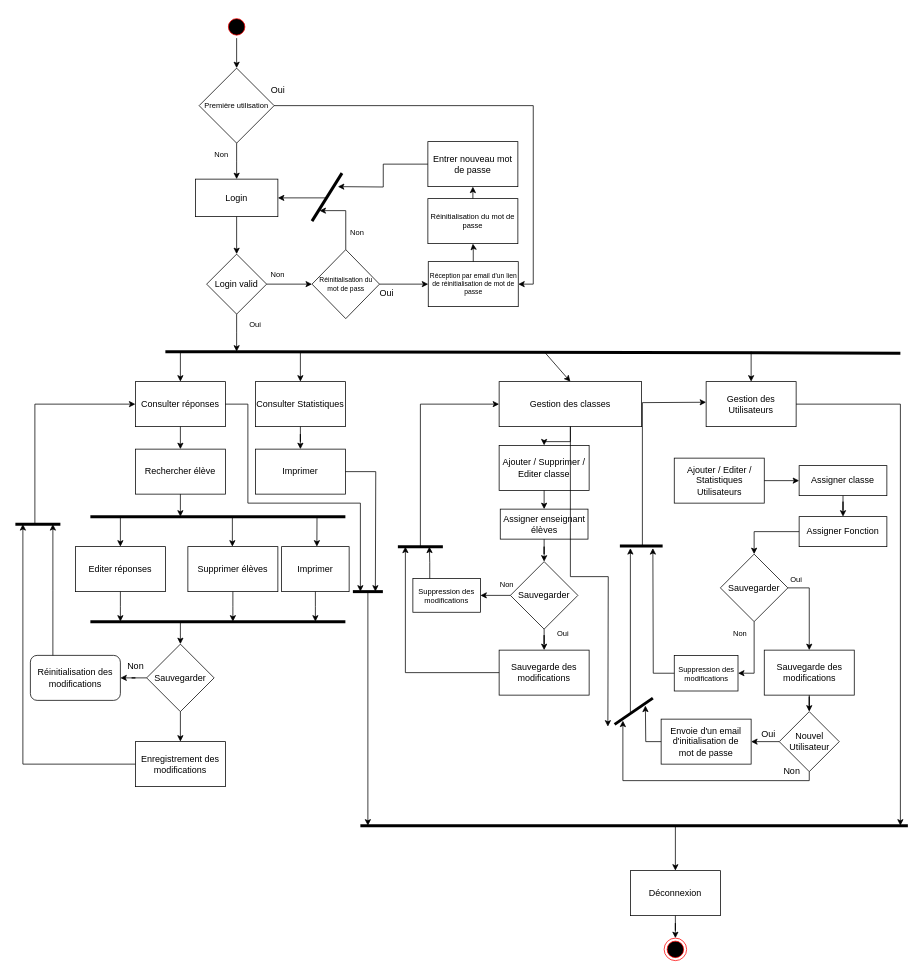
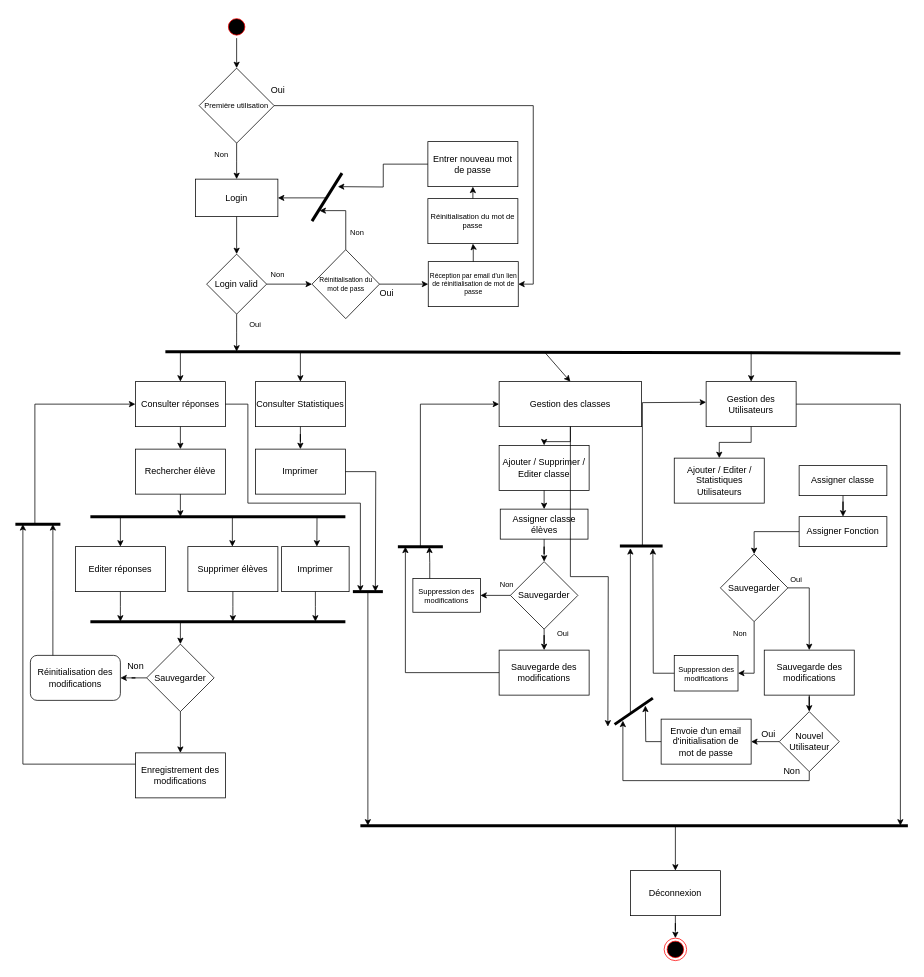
none -> (732, 442)
(779, 480) -> none
(545, 524) -> (545, 524)
(180, 764) -> (180, 775)
